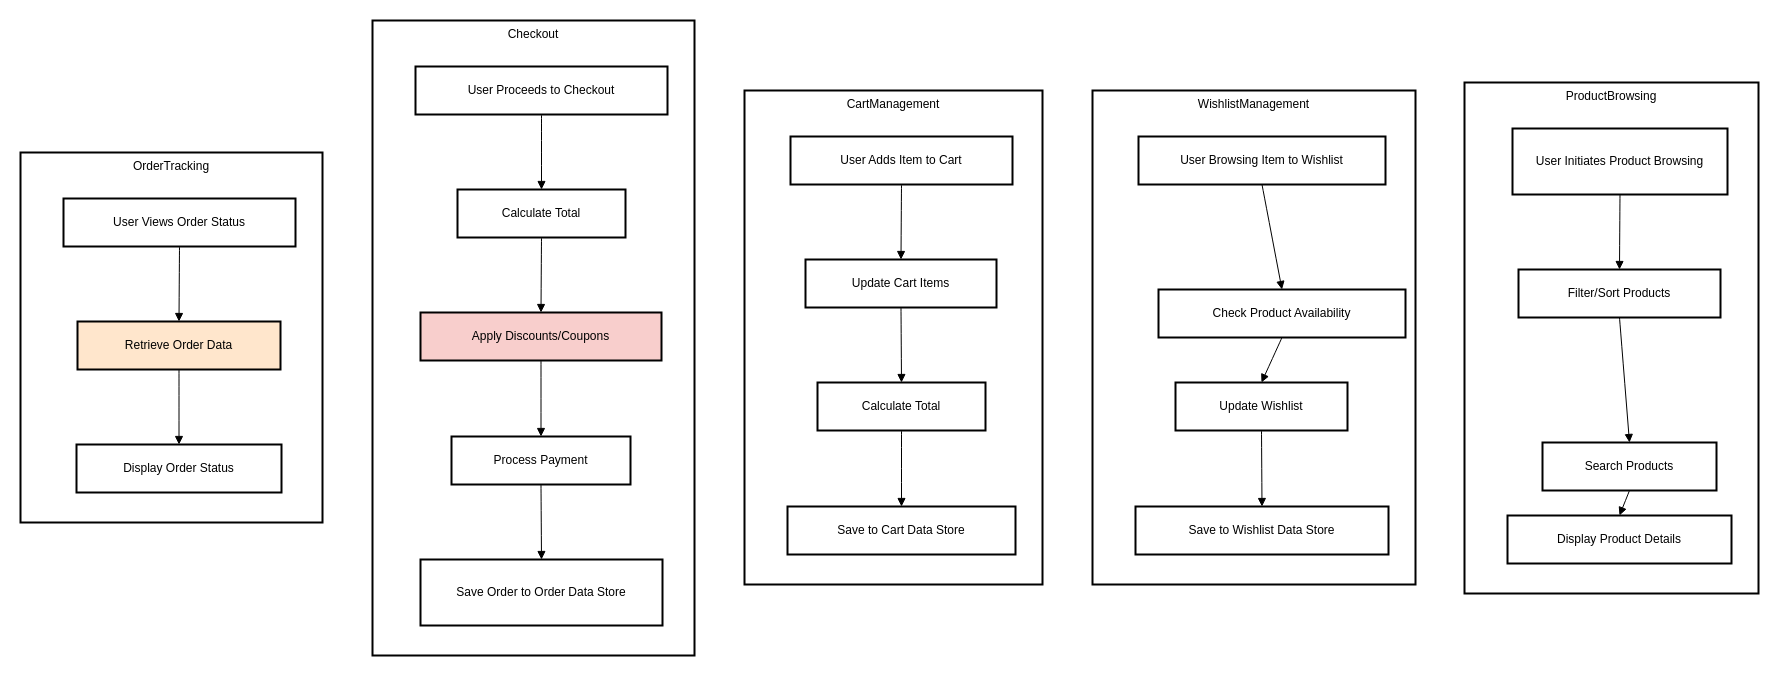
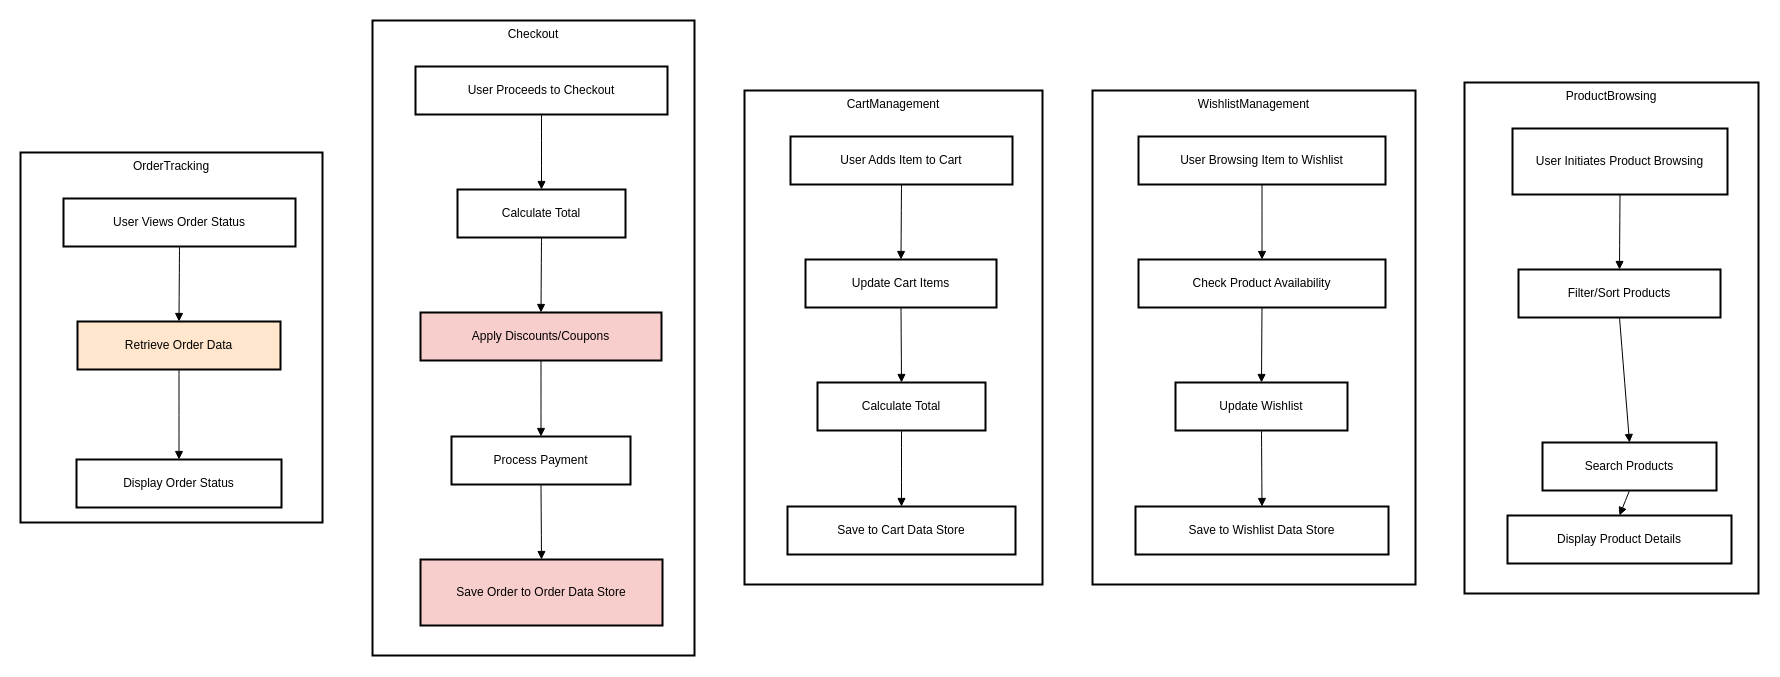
(1282, 314) -> (1262, 284)
(179, 469) -> (179, 484)
(542, 593) -> (542, 593)
